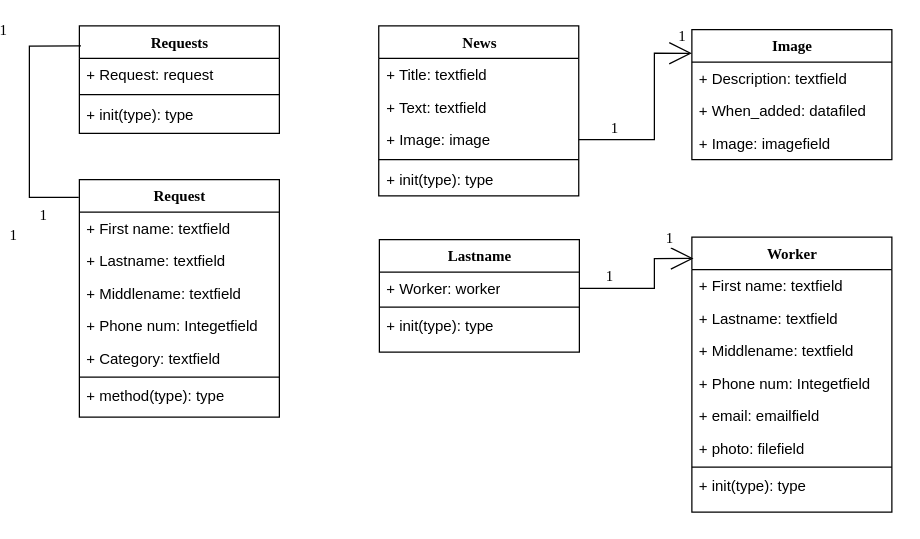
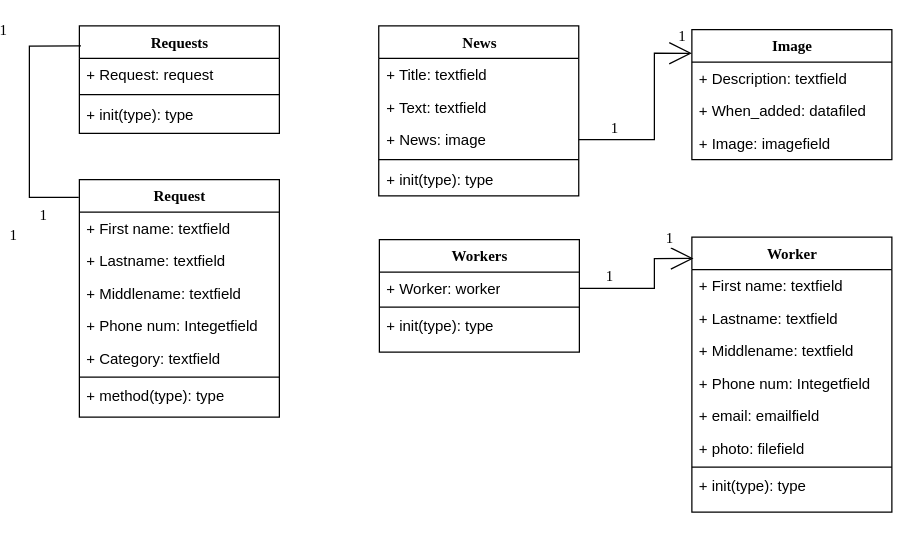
(438, 141) -> (434, 141)
(480, 257) -> (480, 257)
